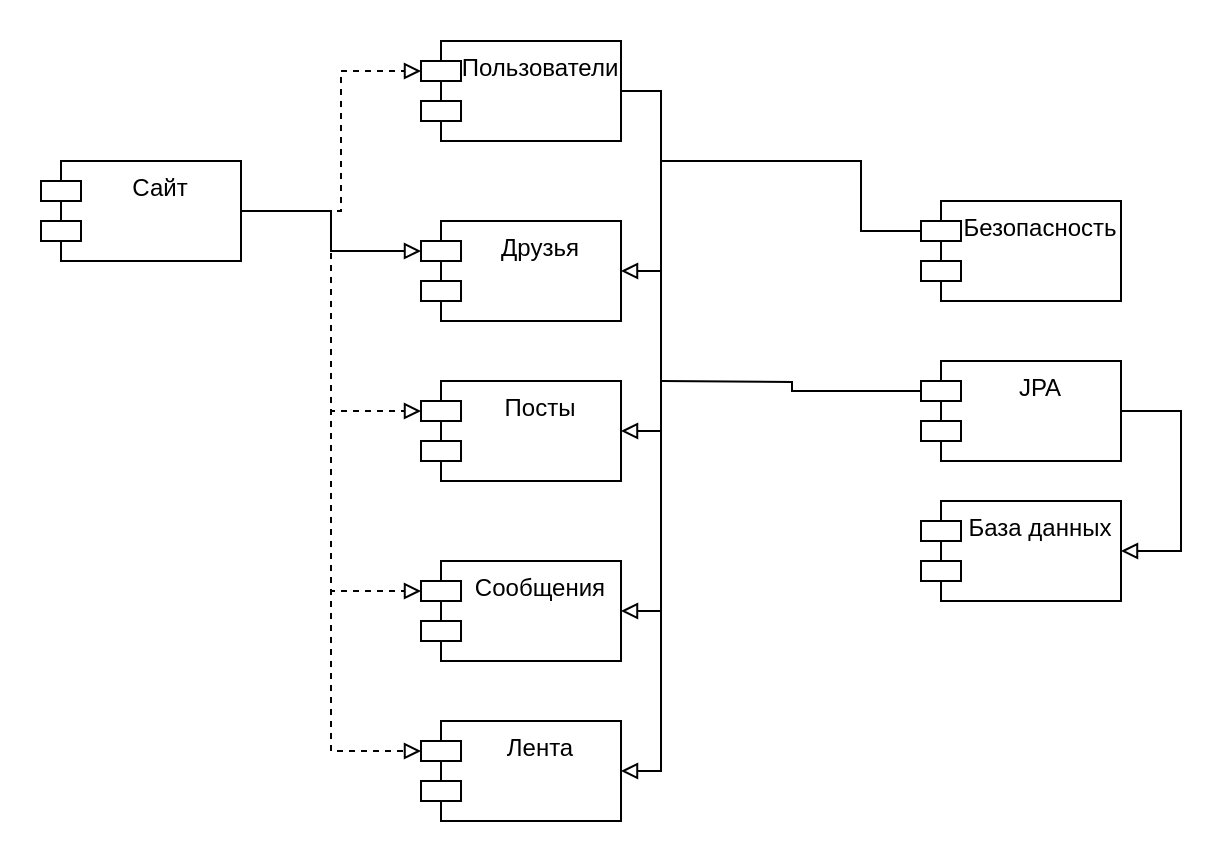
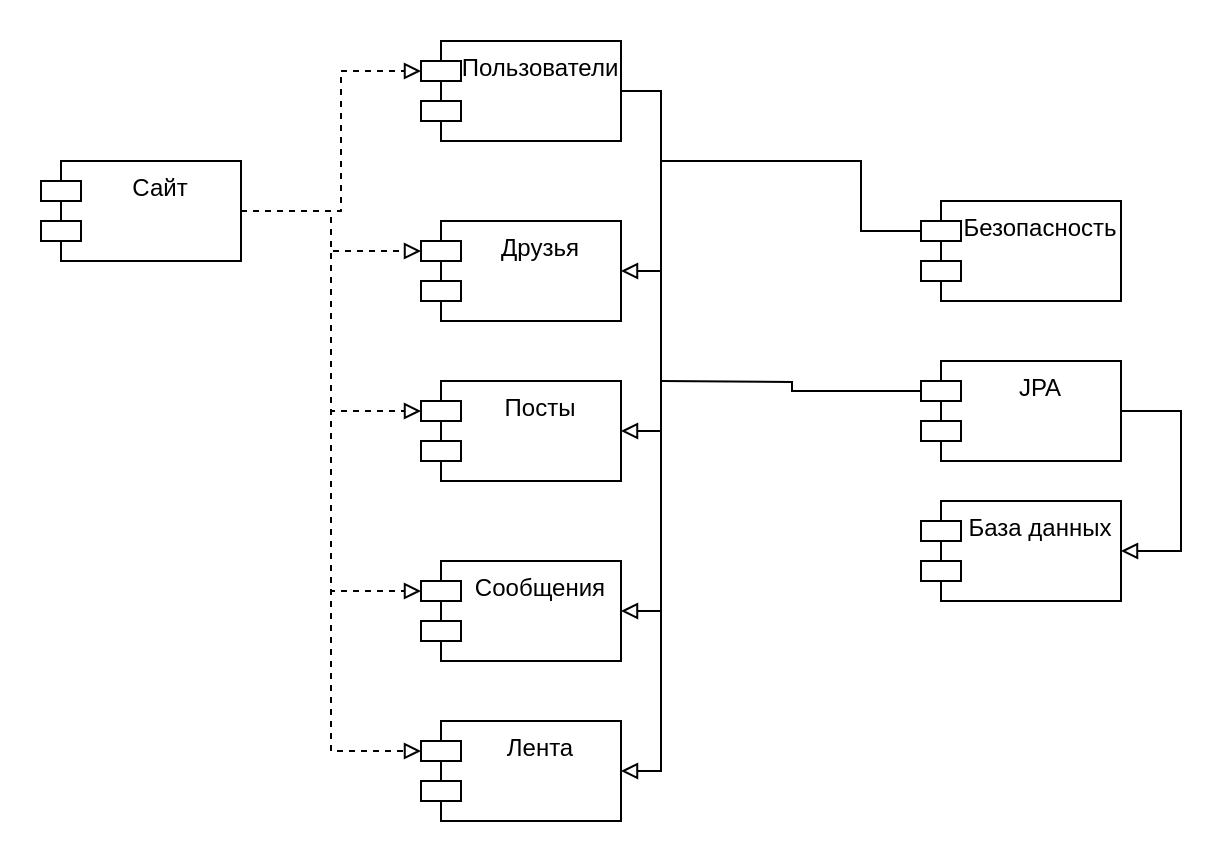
(370, 251) -> (370, 251)
